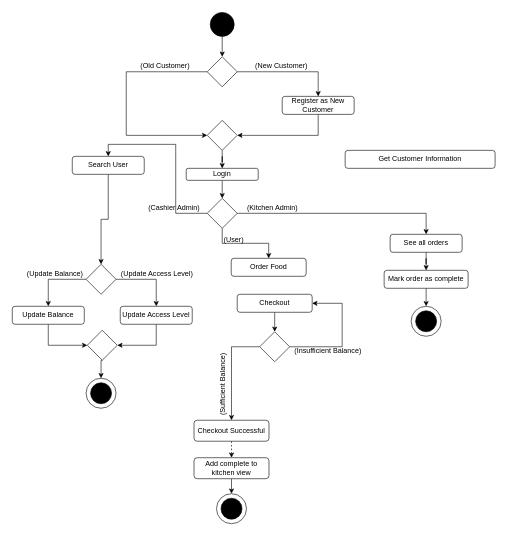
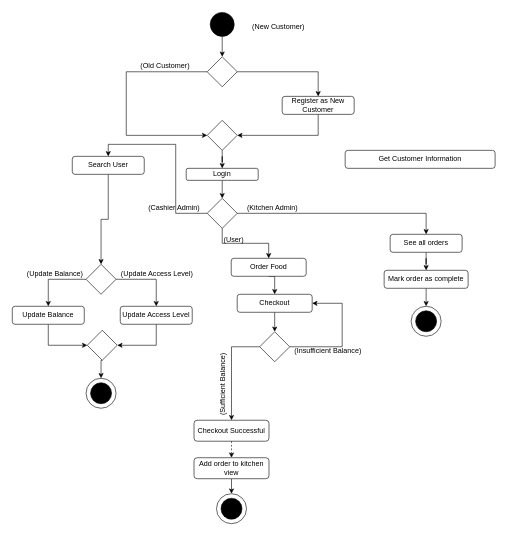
(282, 66) -> (279, 27)
none -> (275, 288)
(232, 468) -> (232, 468)
